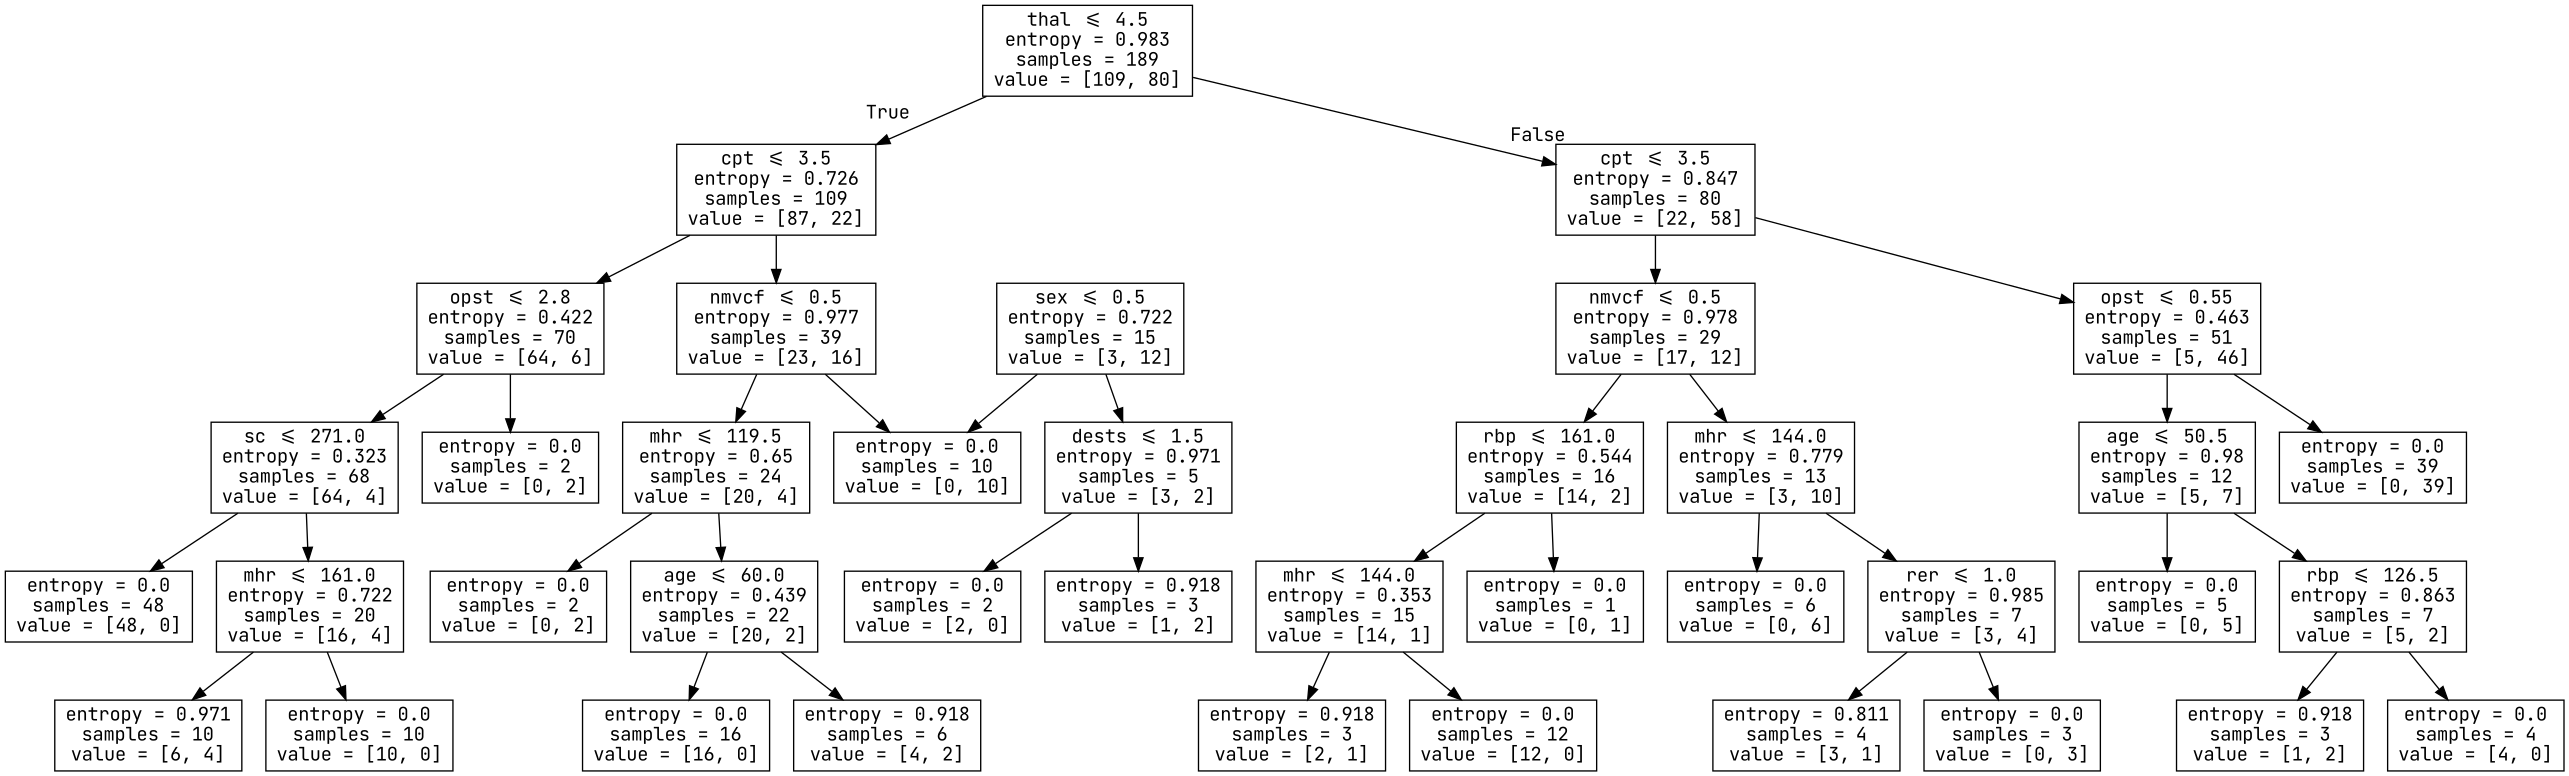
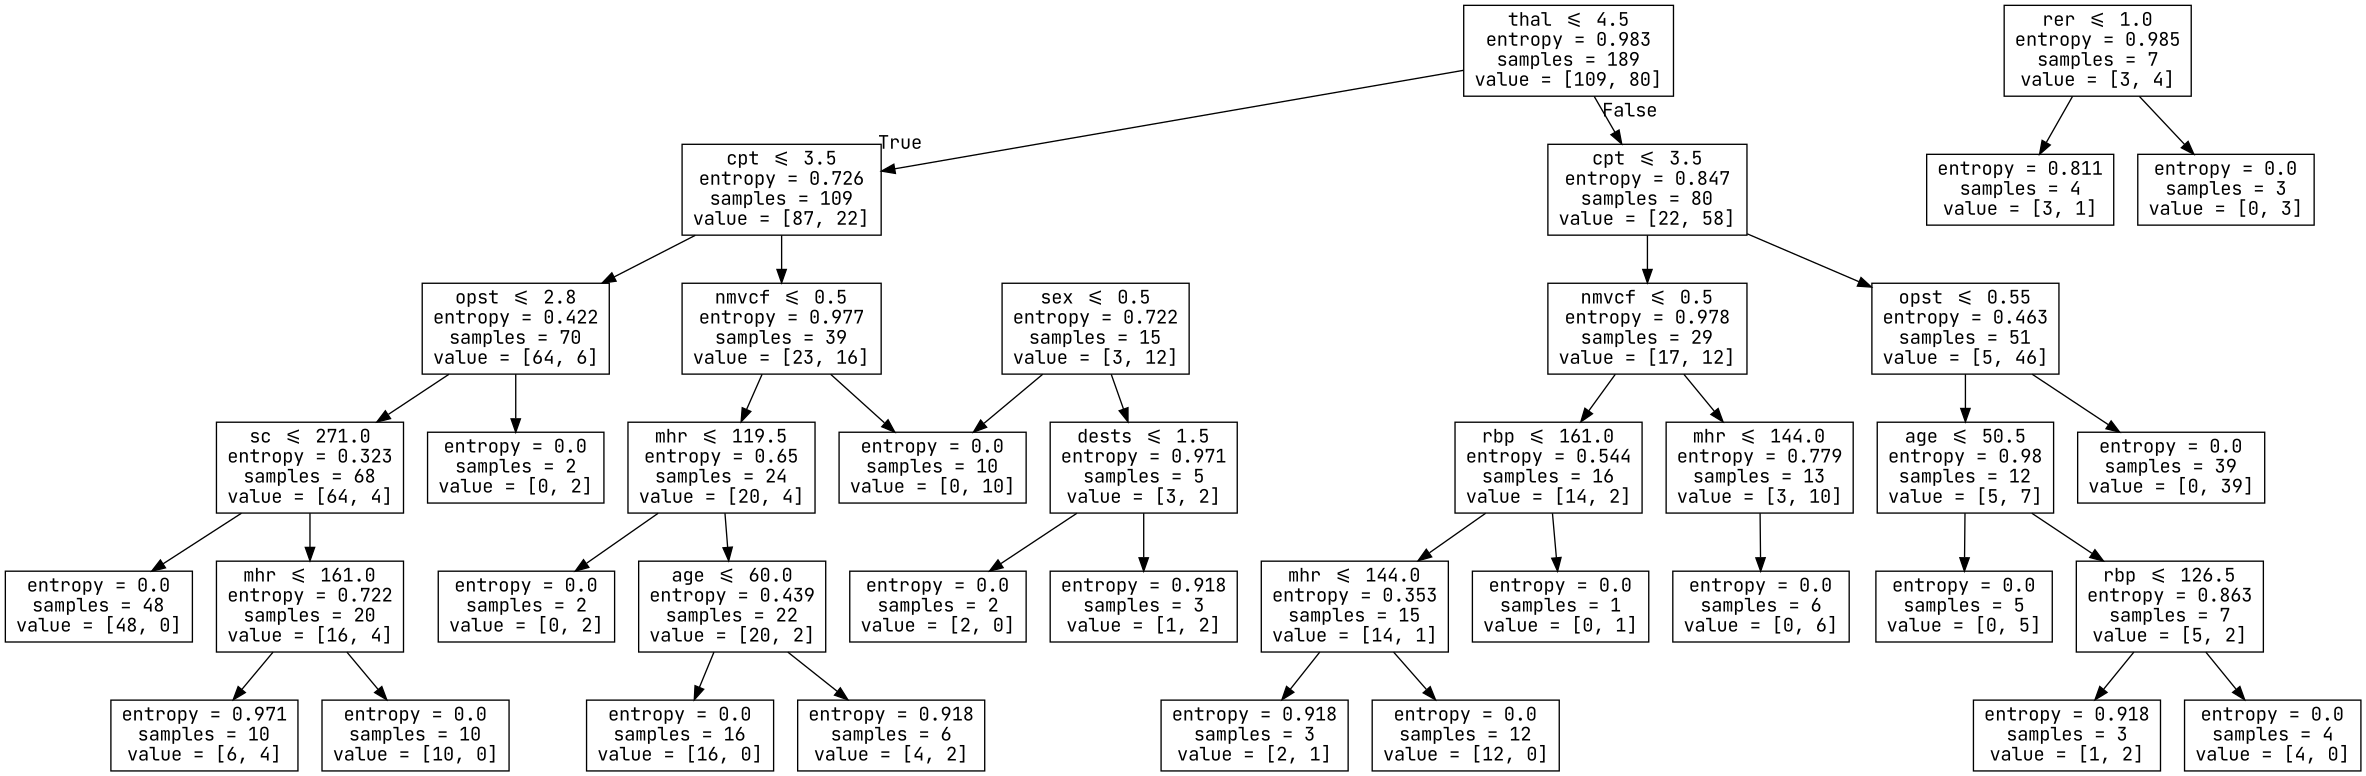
(1856, 533) -> none
